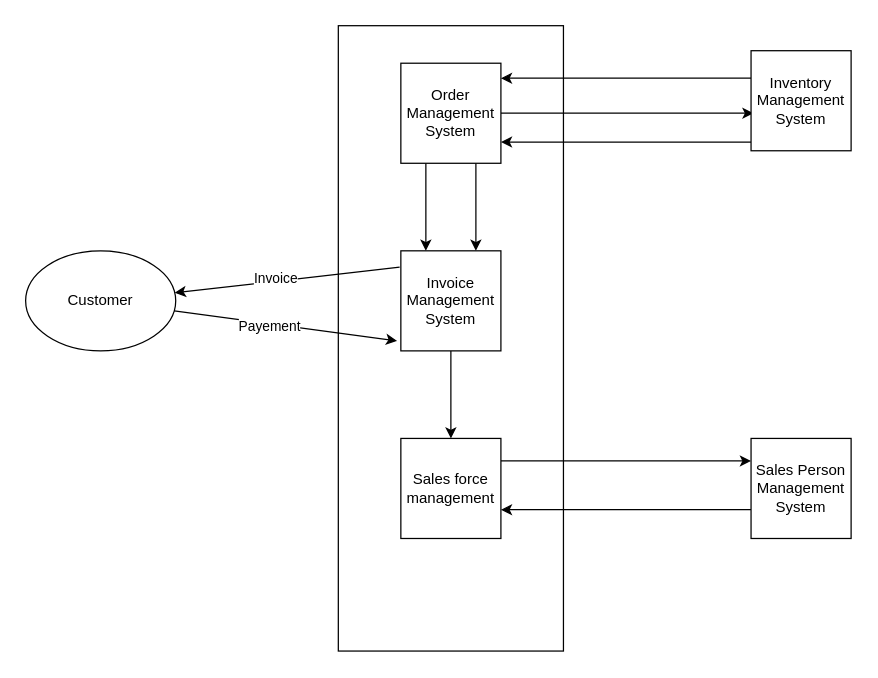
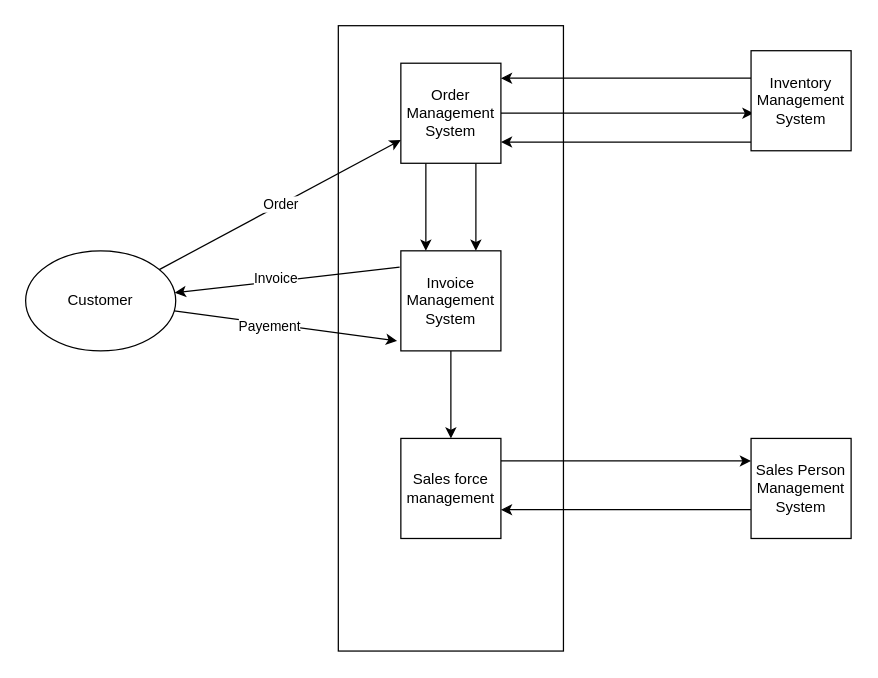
none -> (276, 207)
